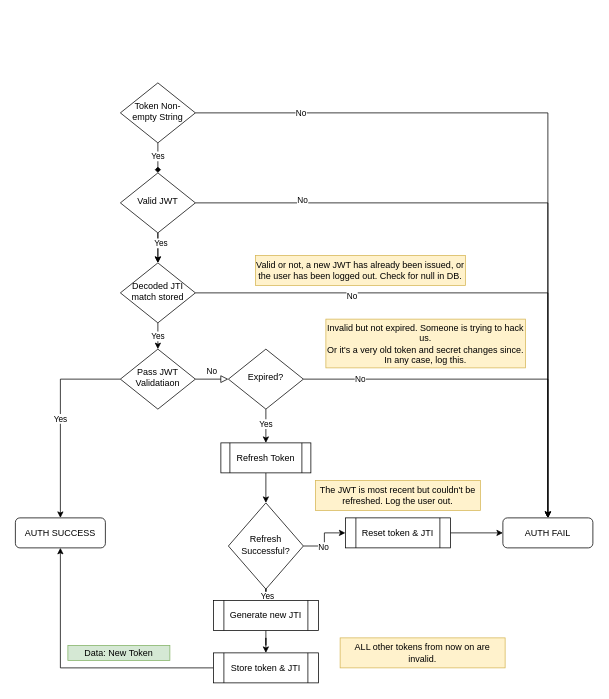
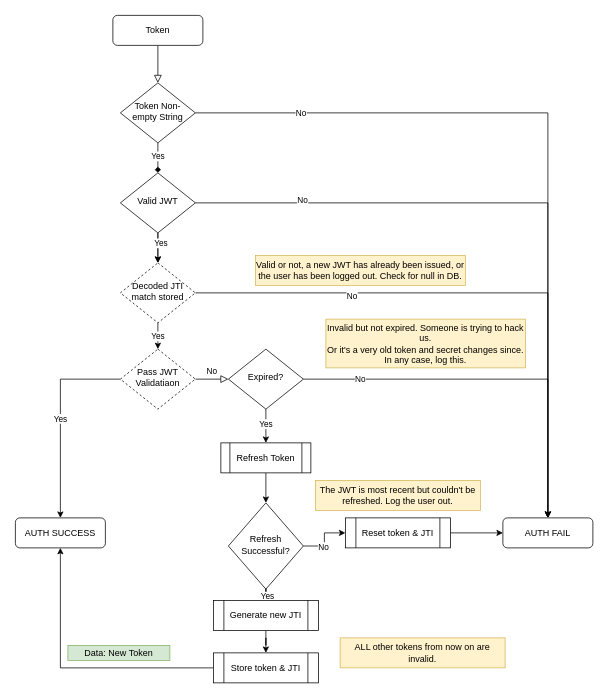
none -> (158, 30)
none -> (158, 60)
(158, 293) -> (158, 293)
(158, 379) -> (158, 379)
